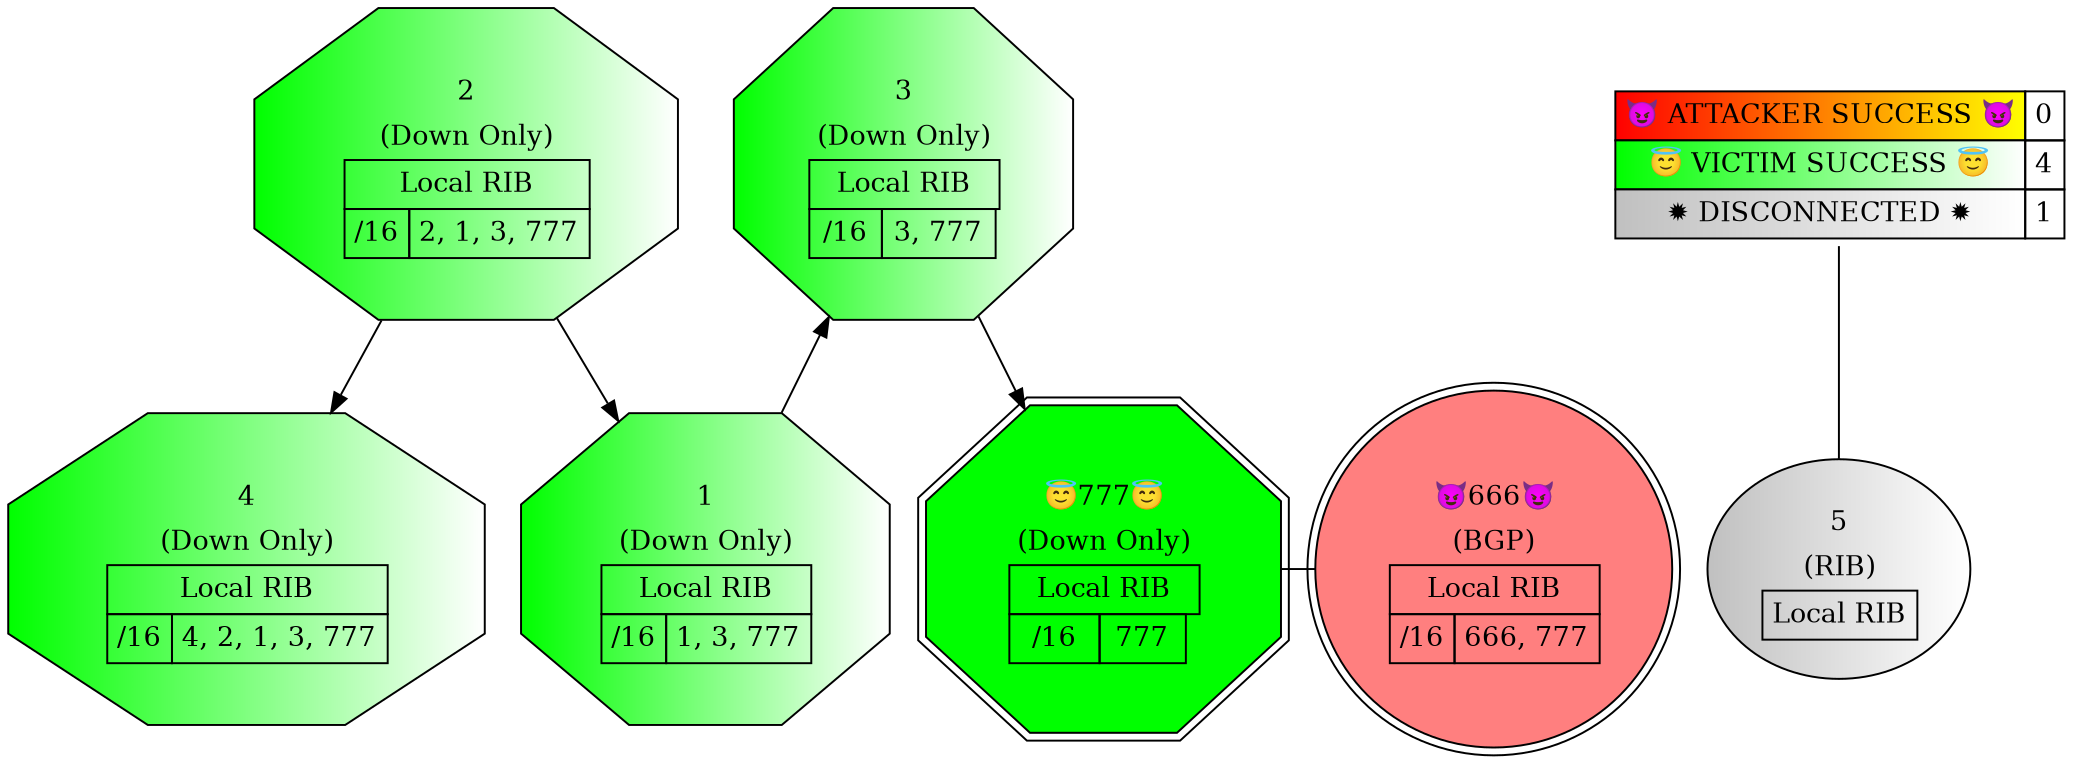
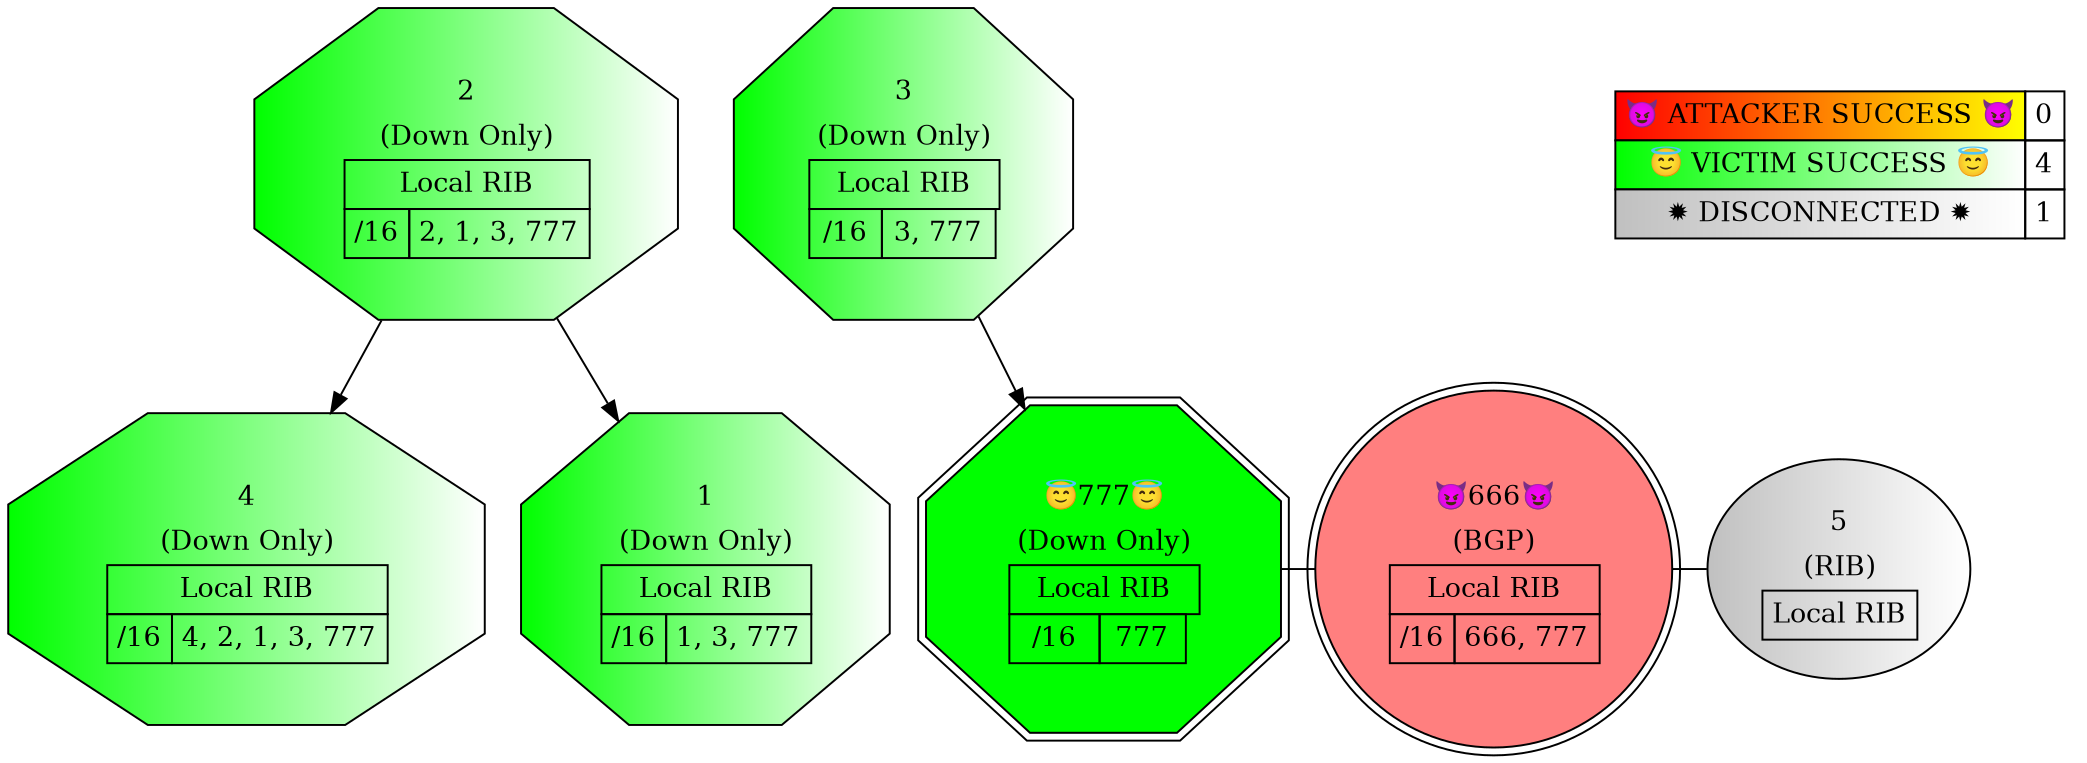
(1839, 352) -> (1690, 569)
(801, 374) -> none
